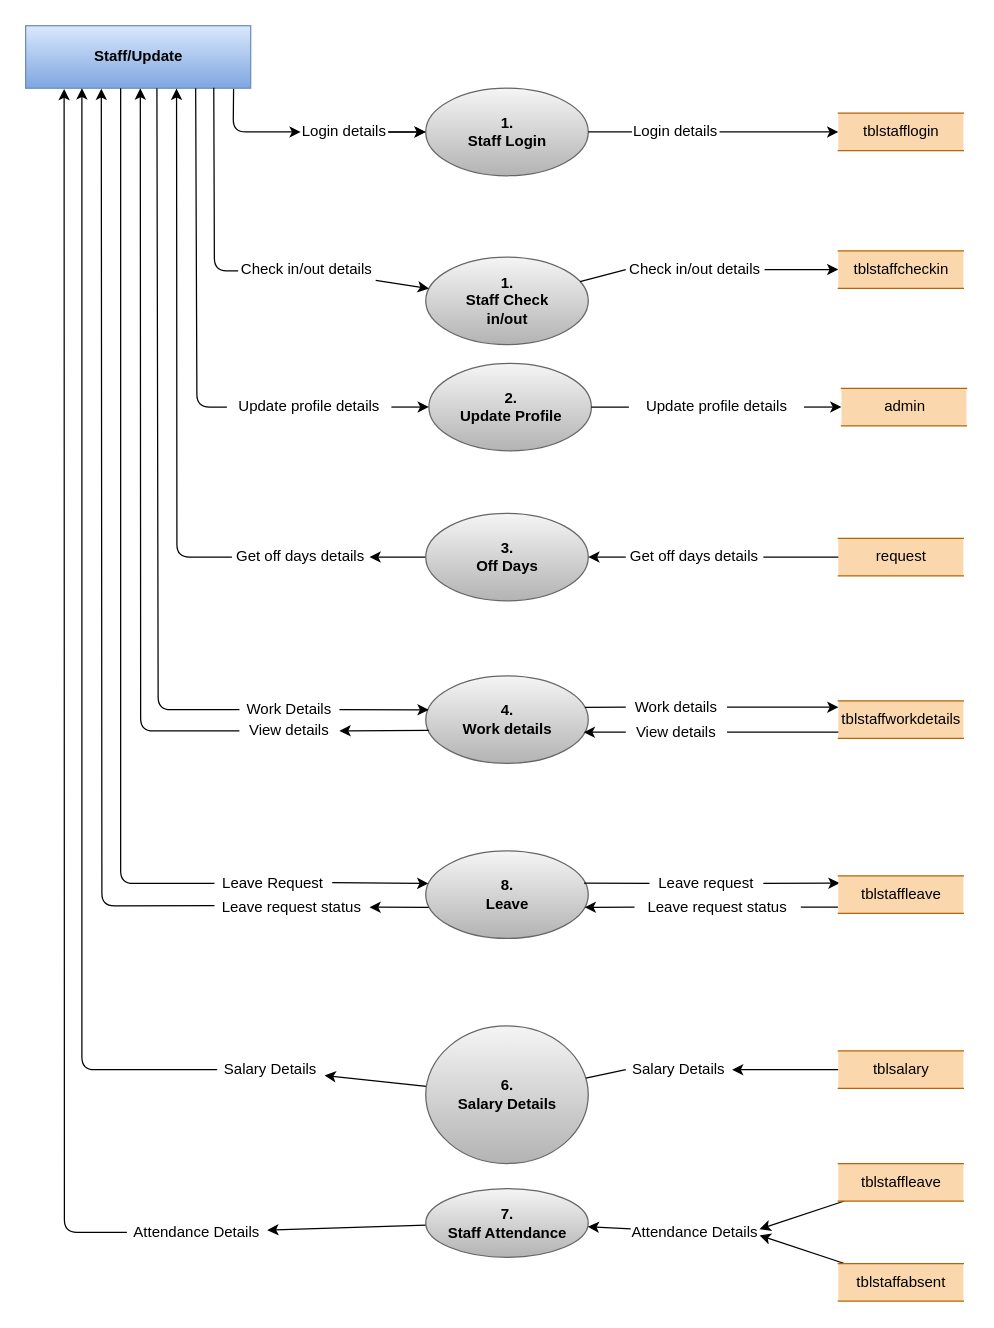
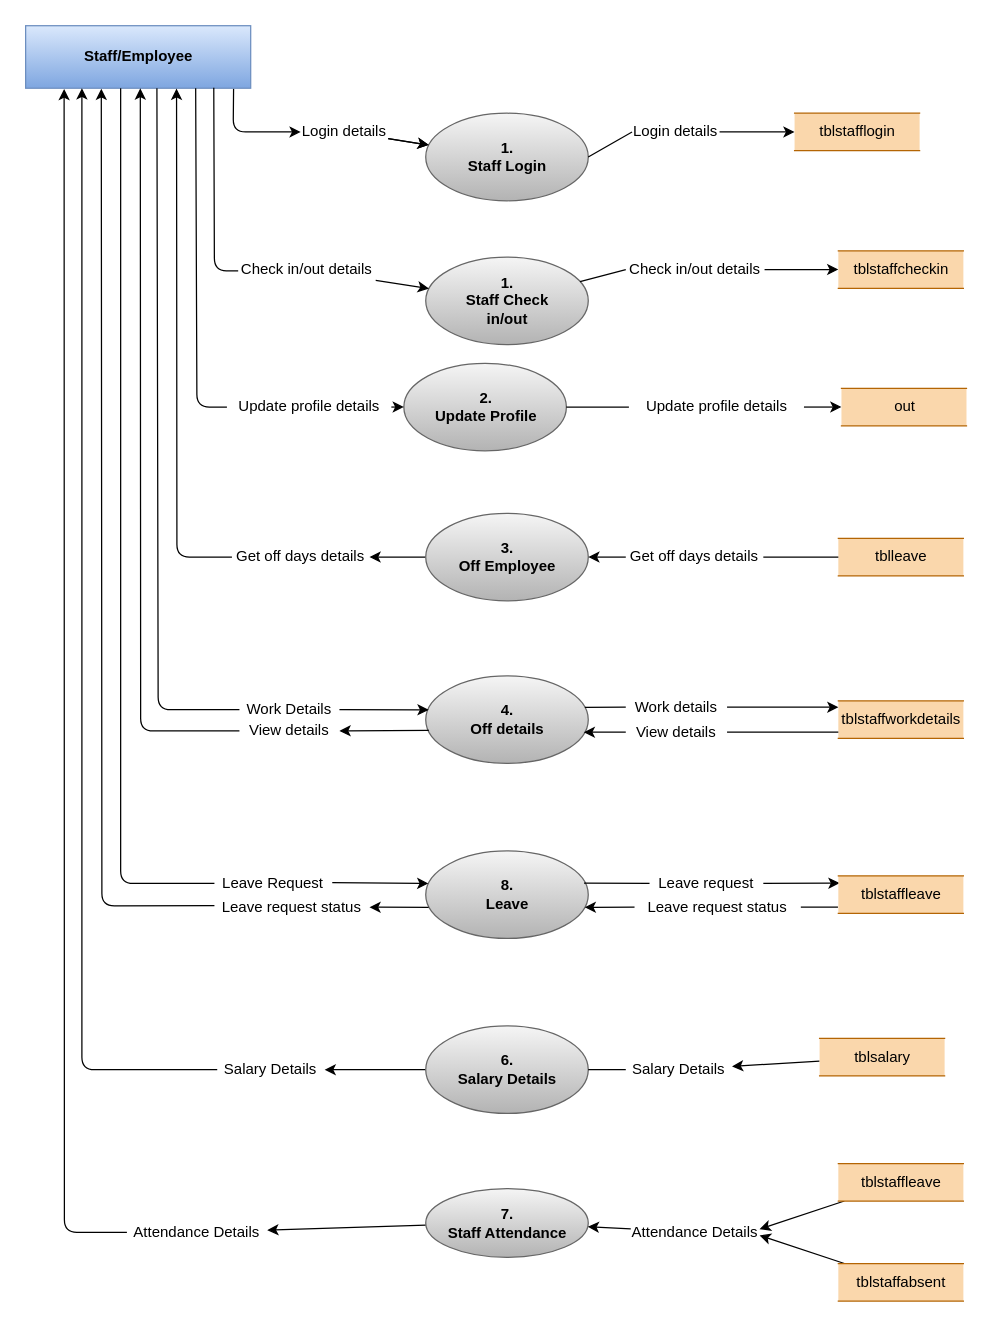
(139, 57) -> (139, 57)
(507, 132) -> (507, 157)
(901, 132) -> (857, 132)
(510, 407) -> (485, 407)
(905, 407) -> (905, 407)
(508, 557) -> (508, 557)
(901, 557) -> (901, 557)
(508, 719) -> (508, 719)
(901, 1069) -> (882, 1057)
(507, 1094) -> (507, 1069)
